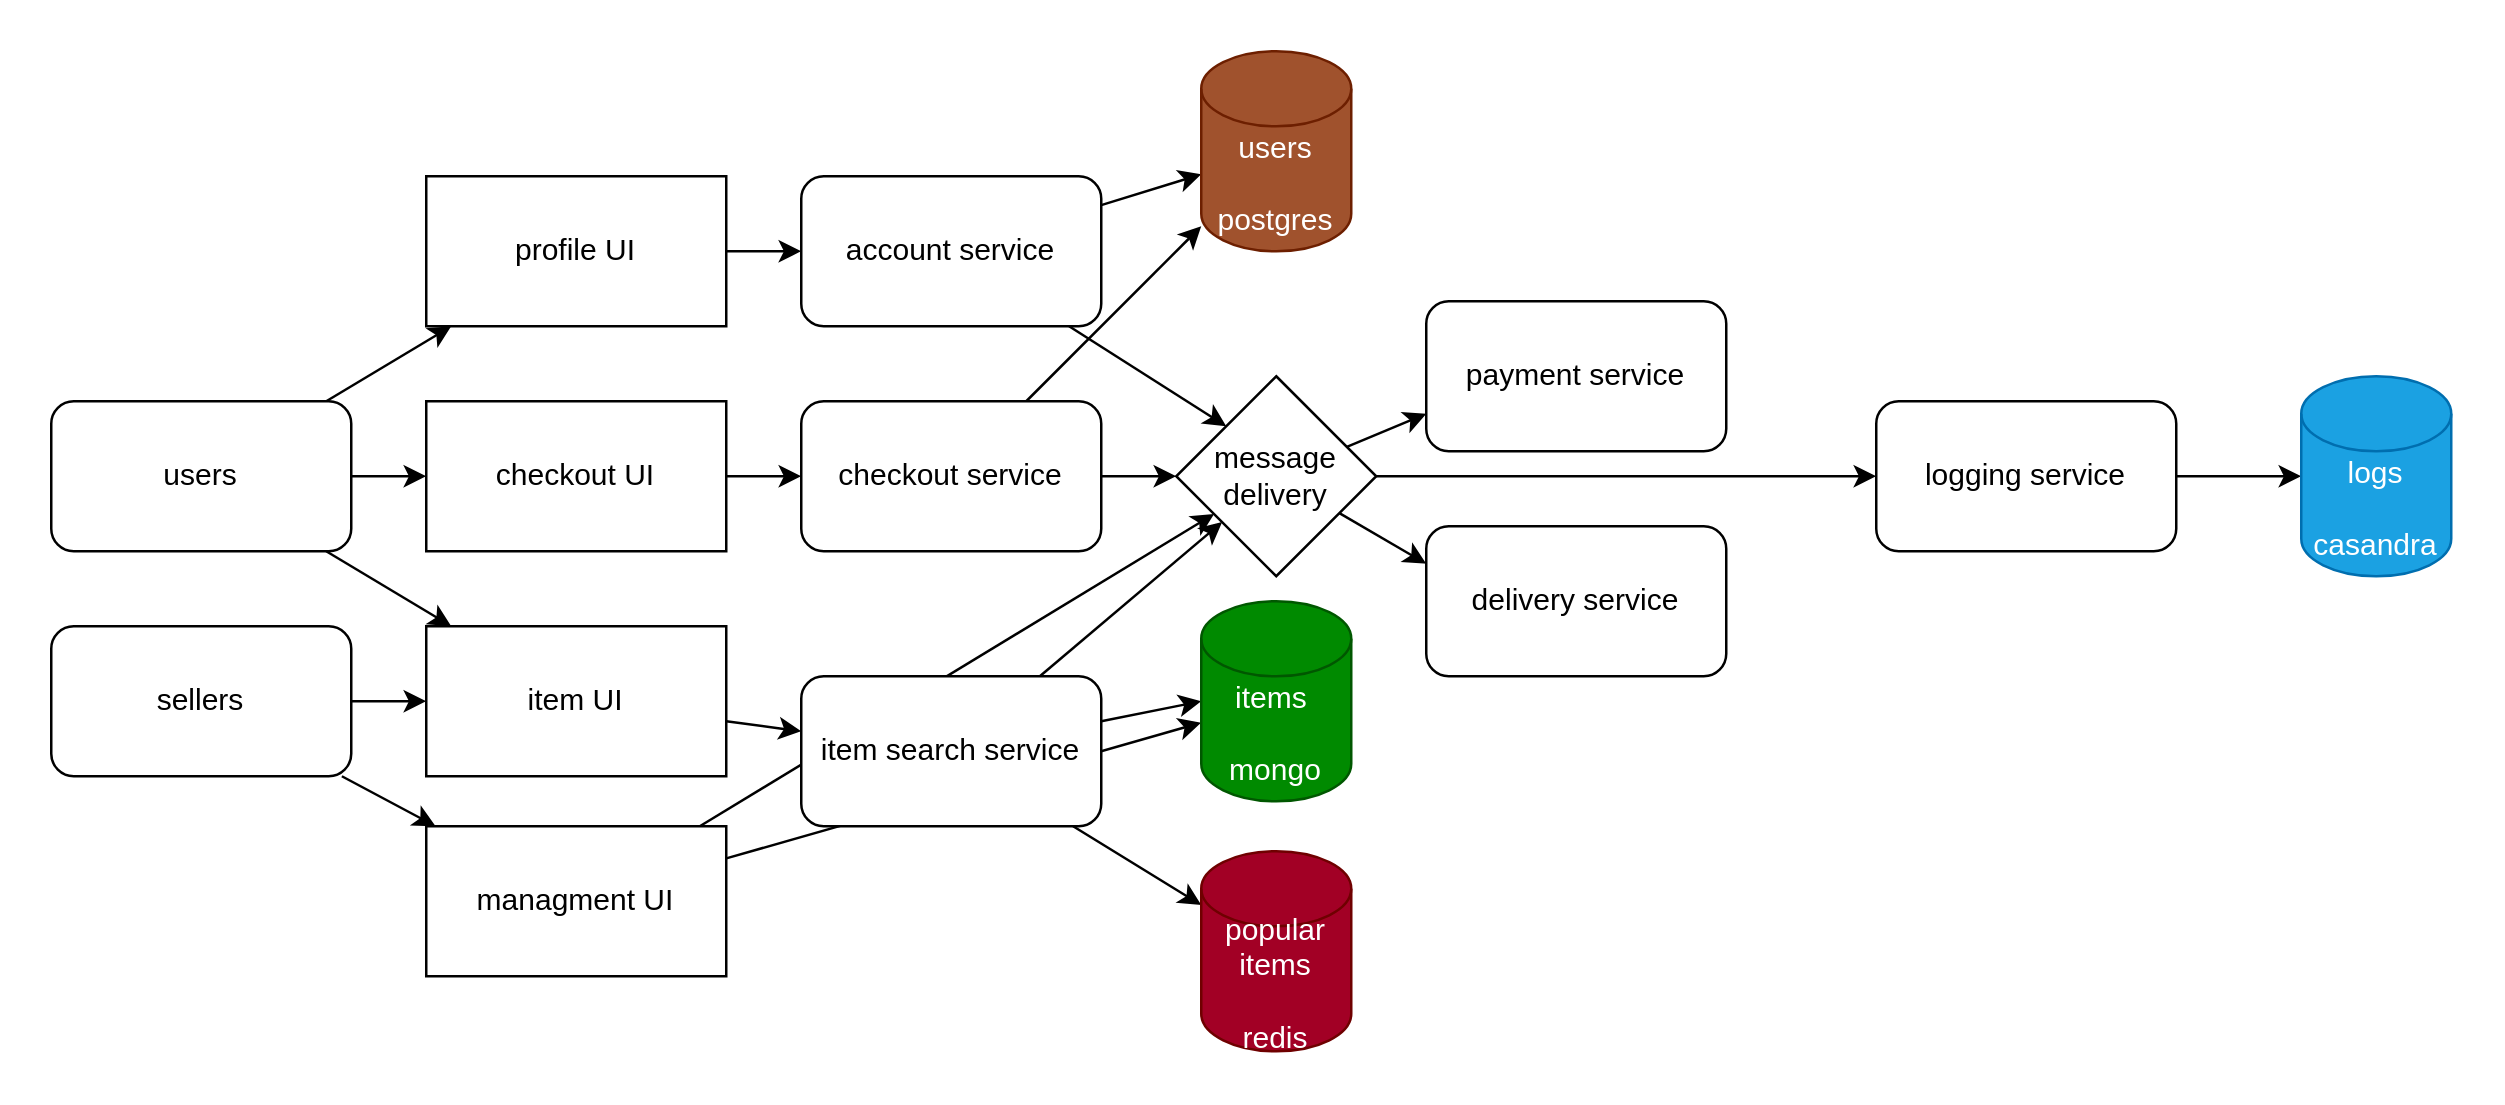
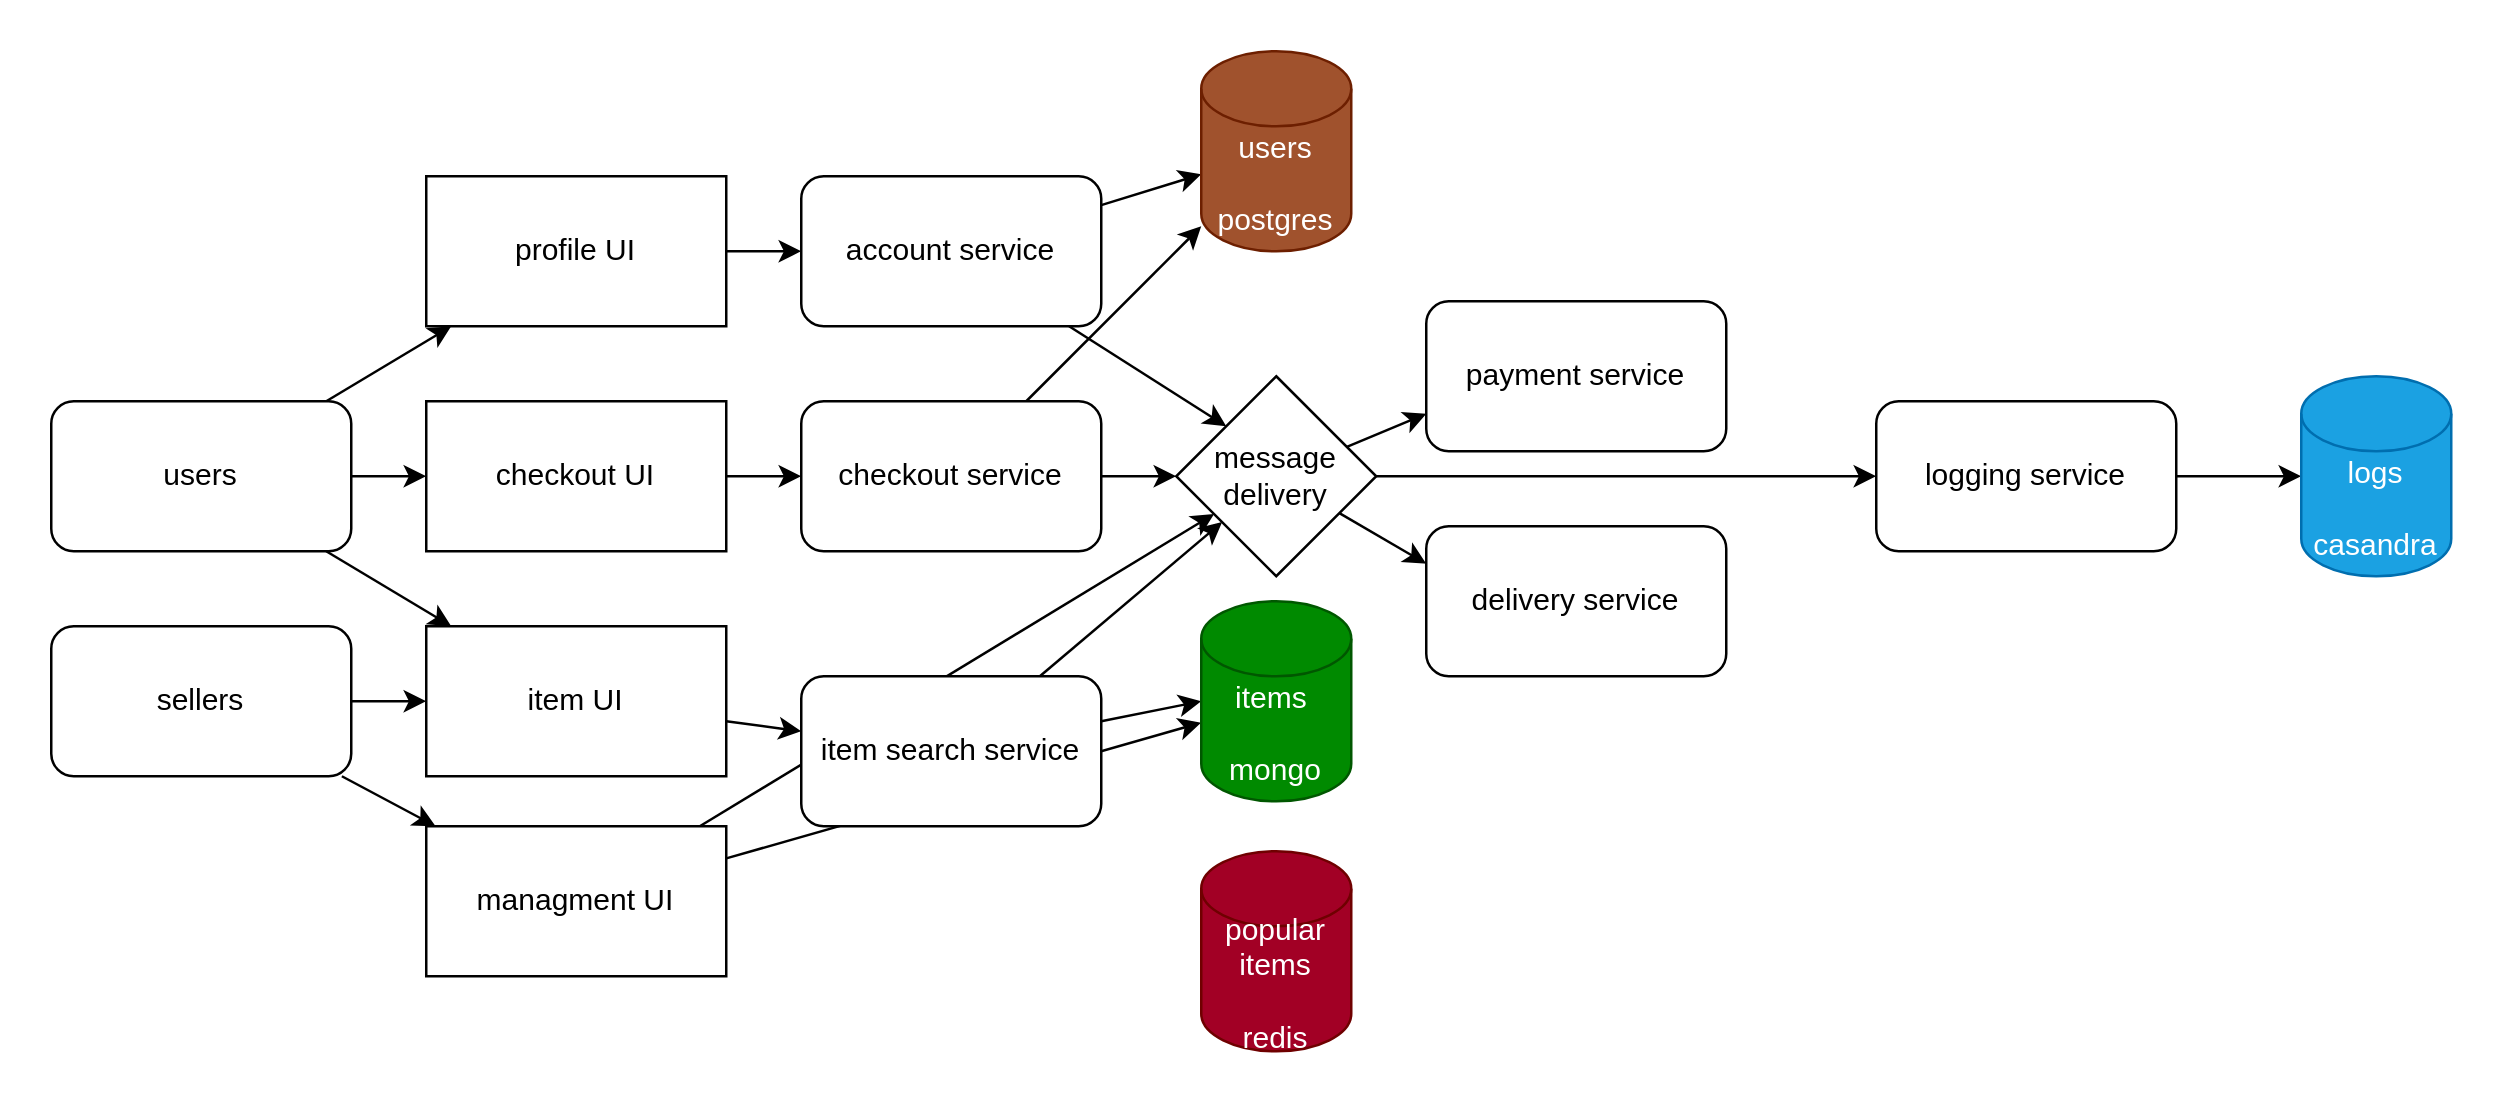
(1130, 862) -> none
